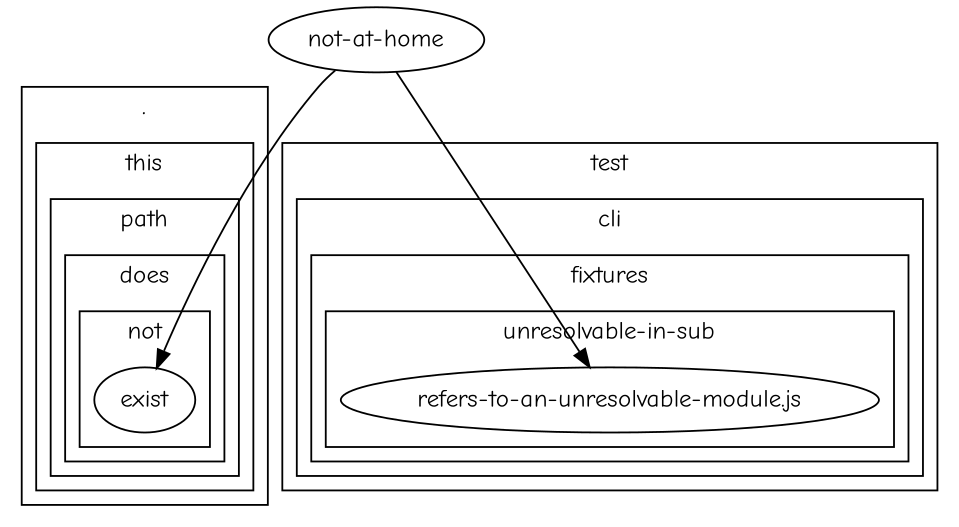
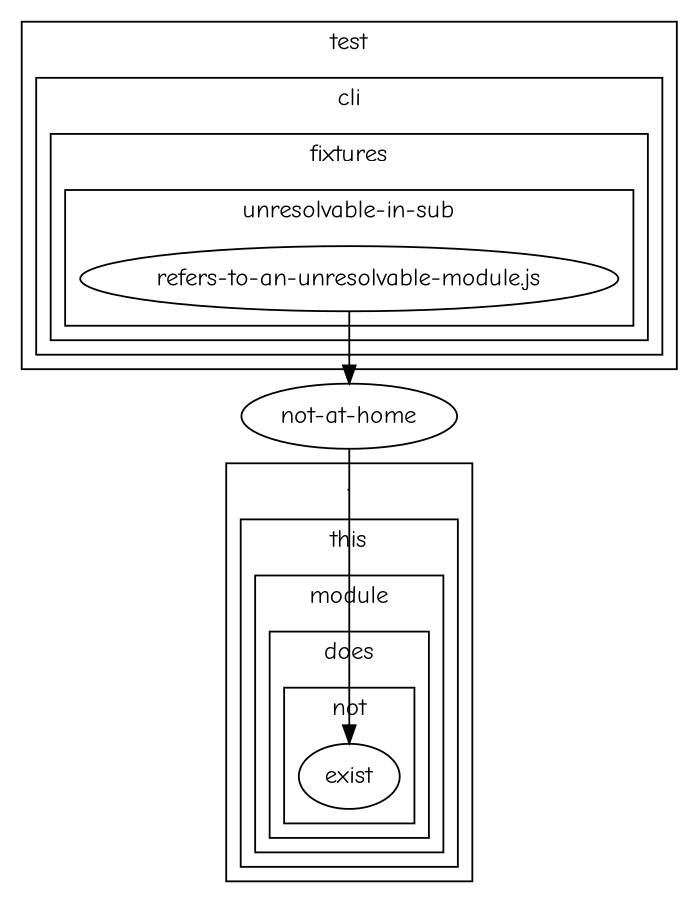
(488, 212) -> (349, 338)
(145, 220) -> (349, 596)
